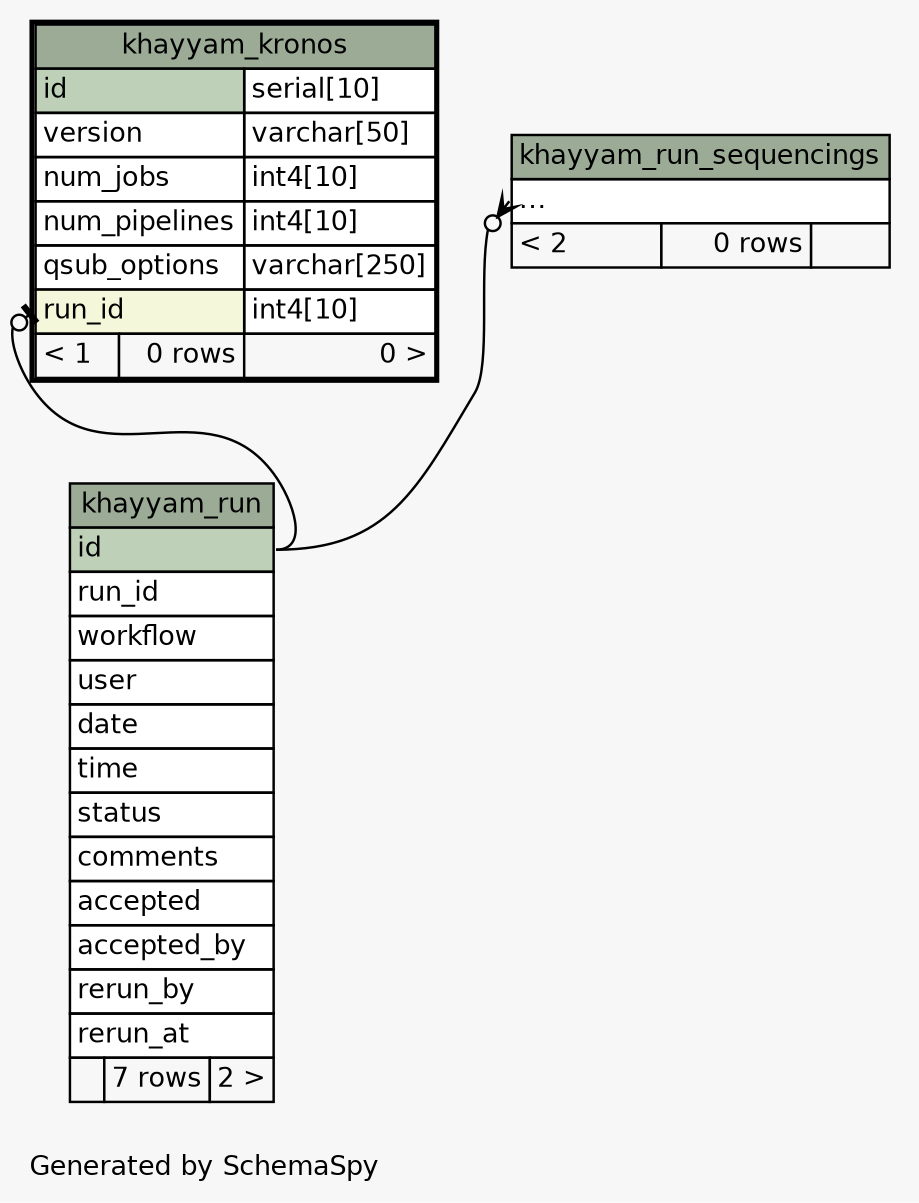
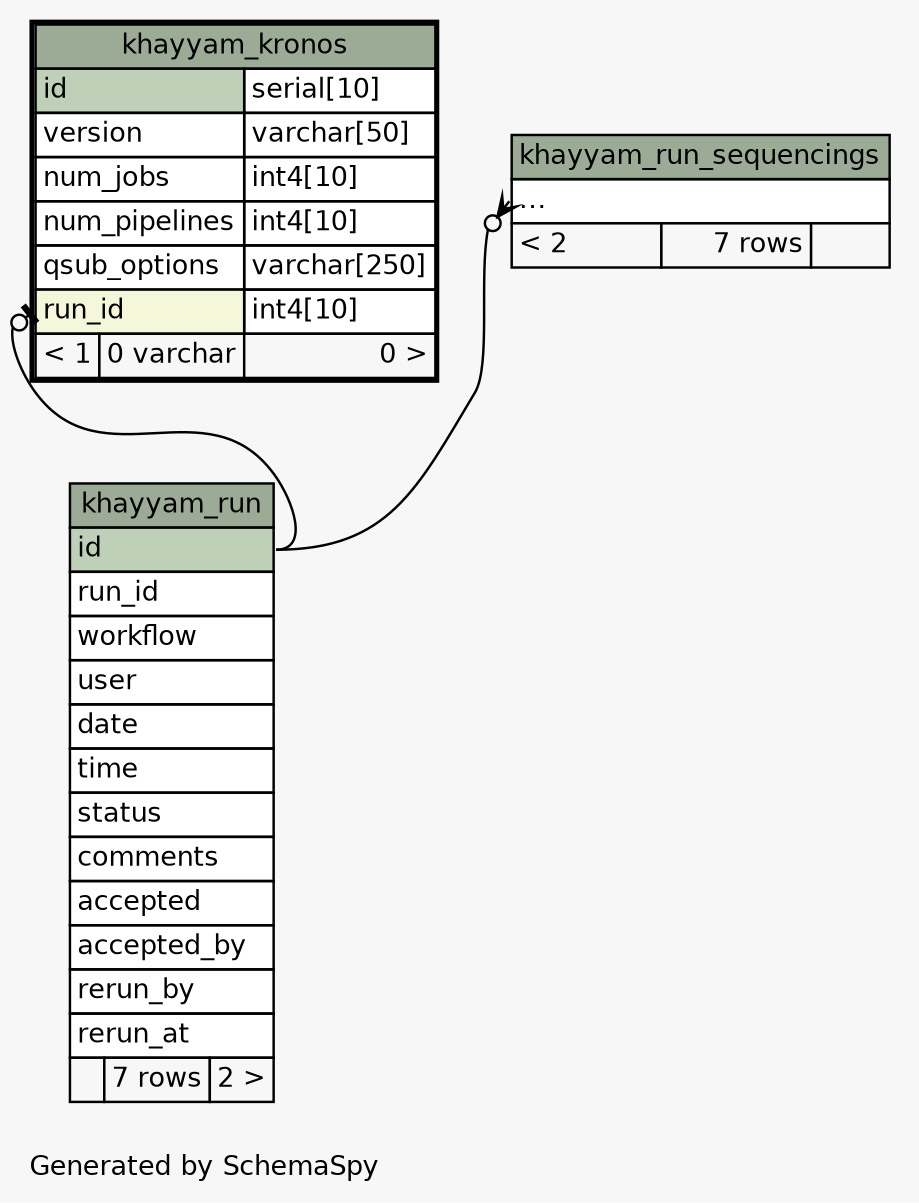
(758, 244) -> (758, 244)
(191, 355) -> (172, 355)
